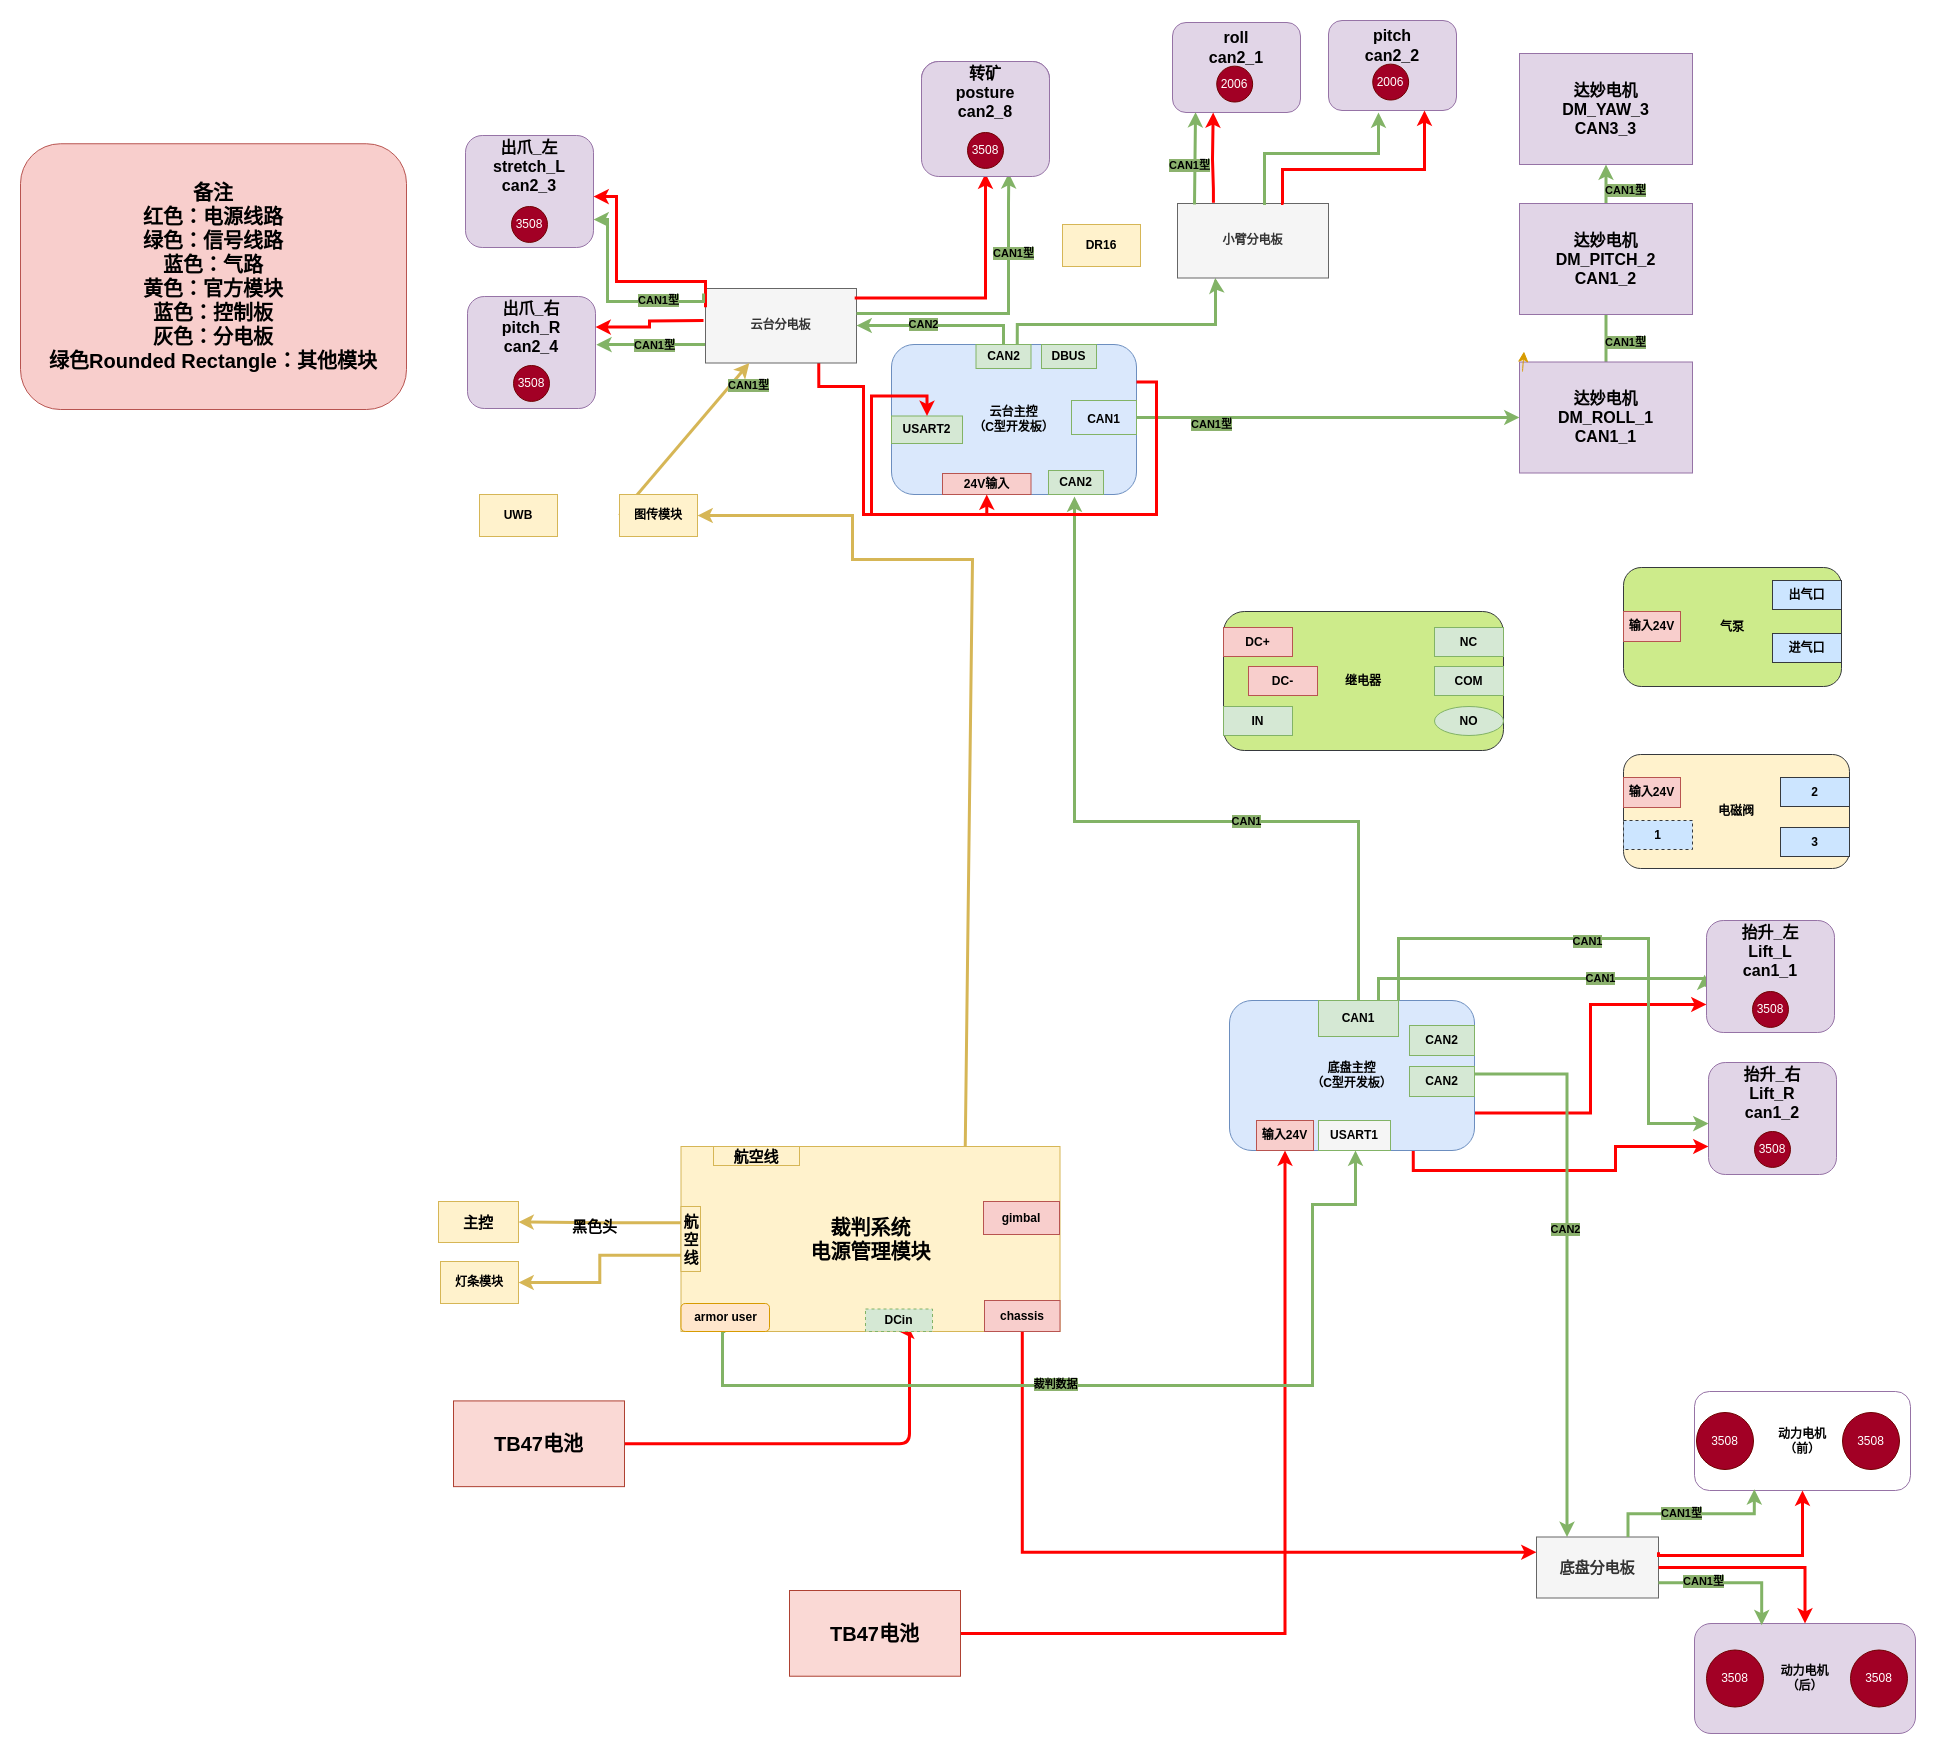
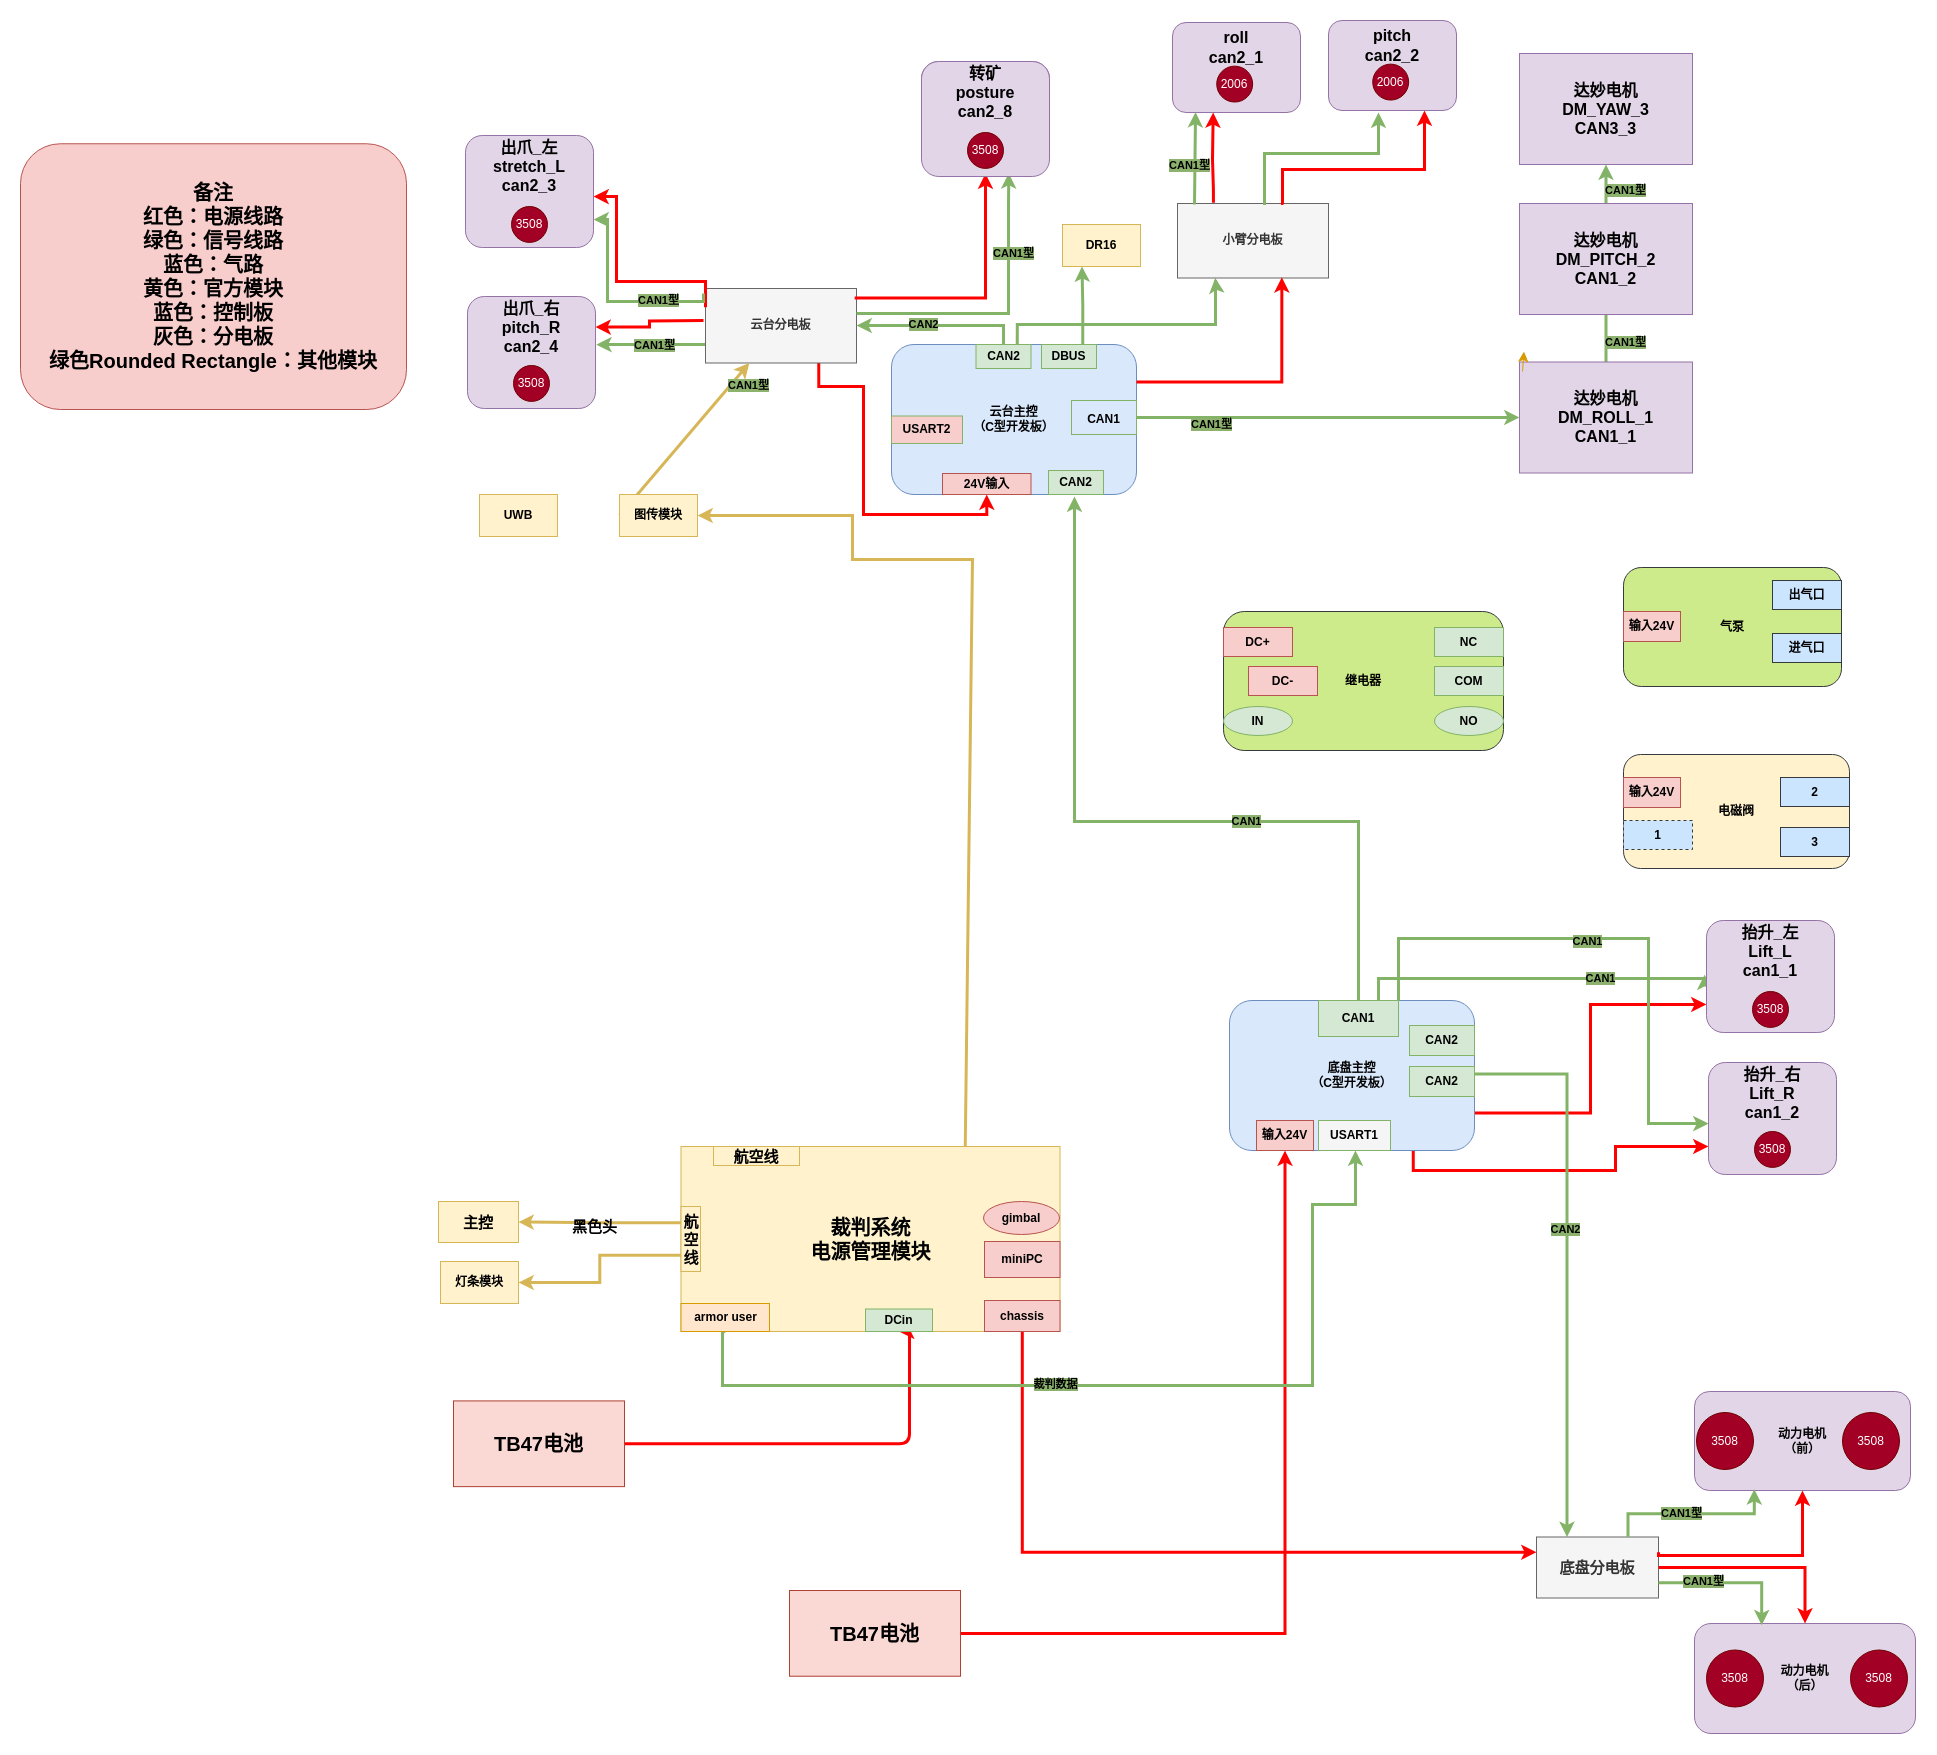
none -> (1083, 312)
(927, 430) -> (927, 430)
(1140, 515) -> (1264, 382)
(1258, 721) -> (1258, 721)
(1022, 1218) -> (1022, 1218)
none -> (1022, 1260)
(725, 1318) -> (725, 1318)
(899, 1320) -> (899, 1320)
(1803, 1441) -> (1803, 1441)
